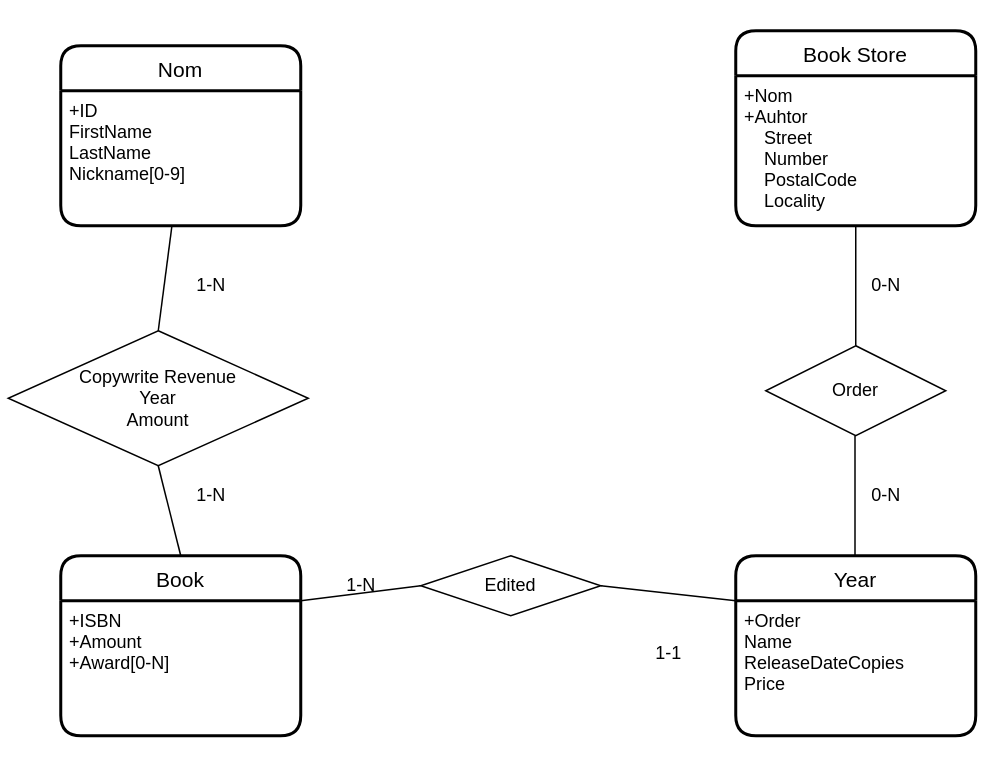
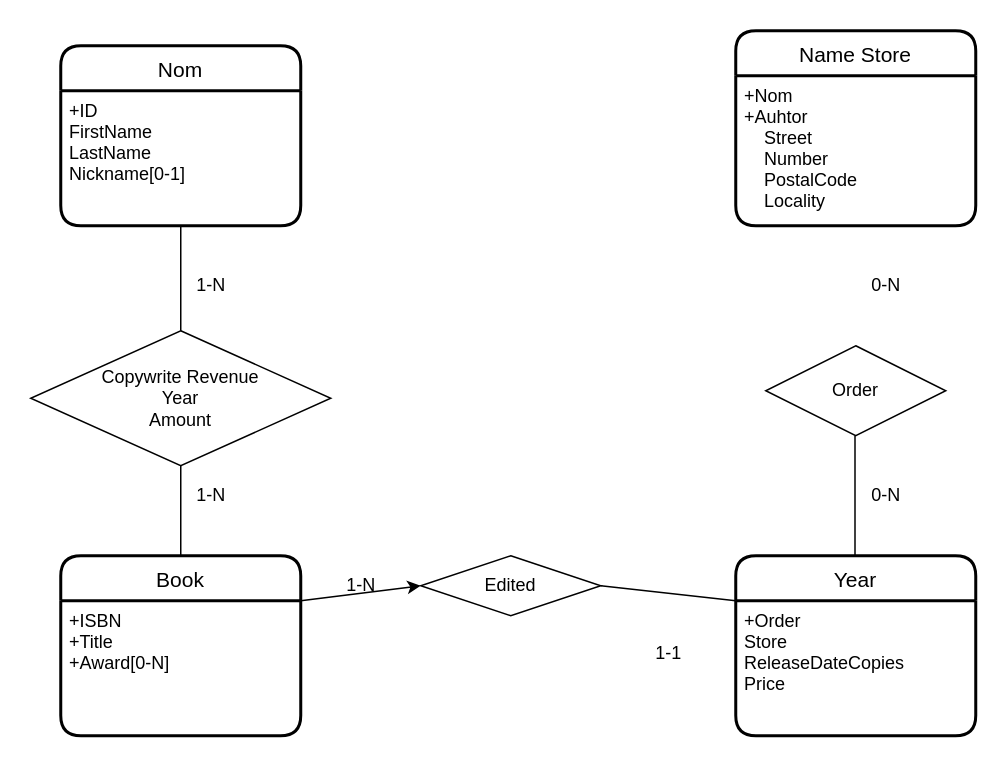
(855, 55) -> (855, 55)
(84, 111) -> (84, 111)
(856, 287) -> none
(158, 398) -> (181, 398)
(413, 587) -> (409, 587)
(94, 621) -> (94, 621)
(774, 621) -> (774, 621)
